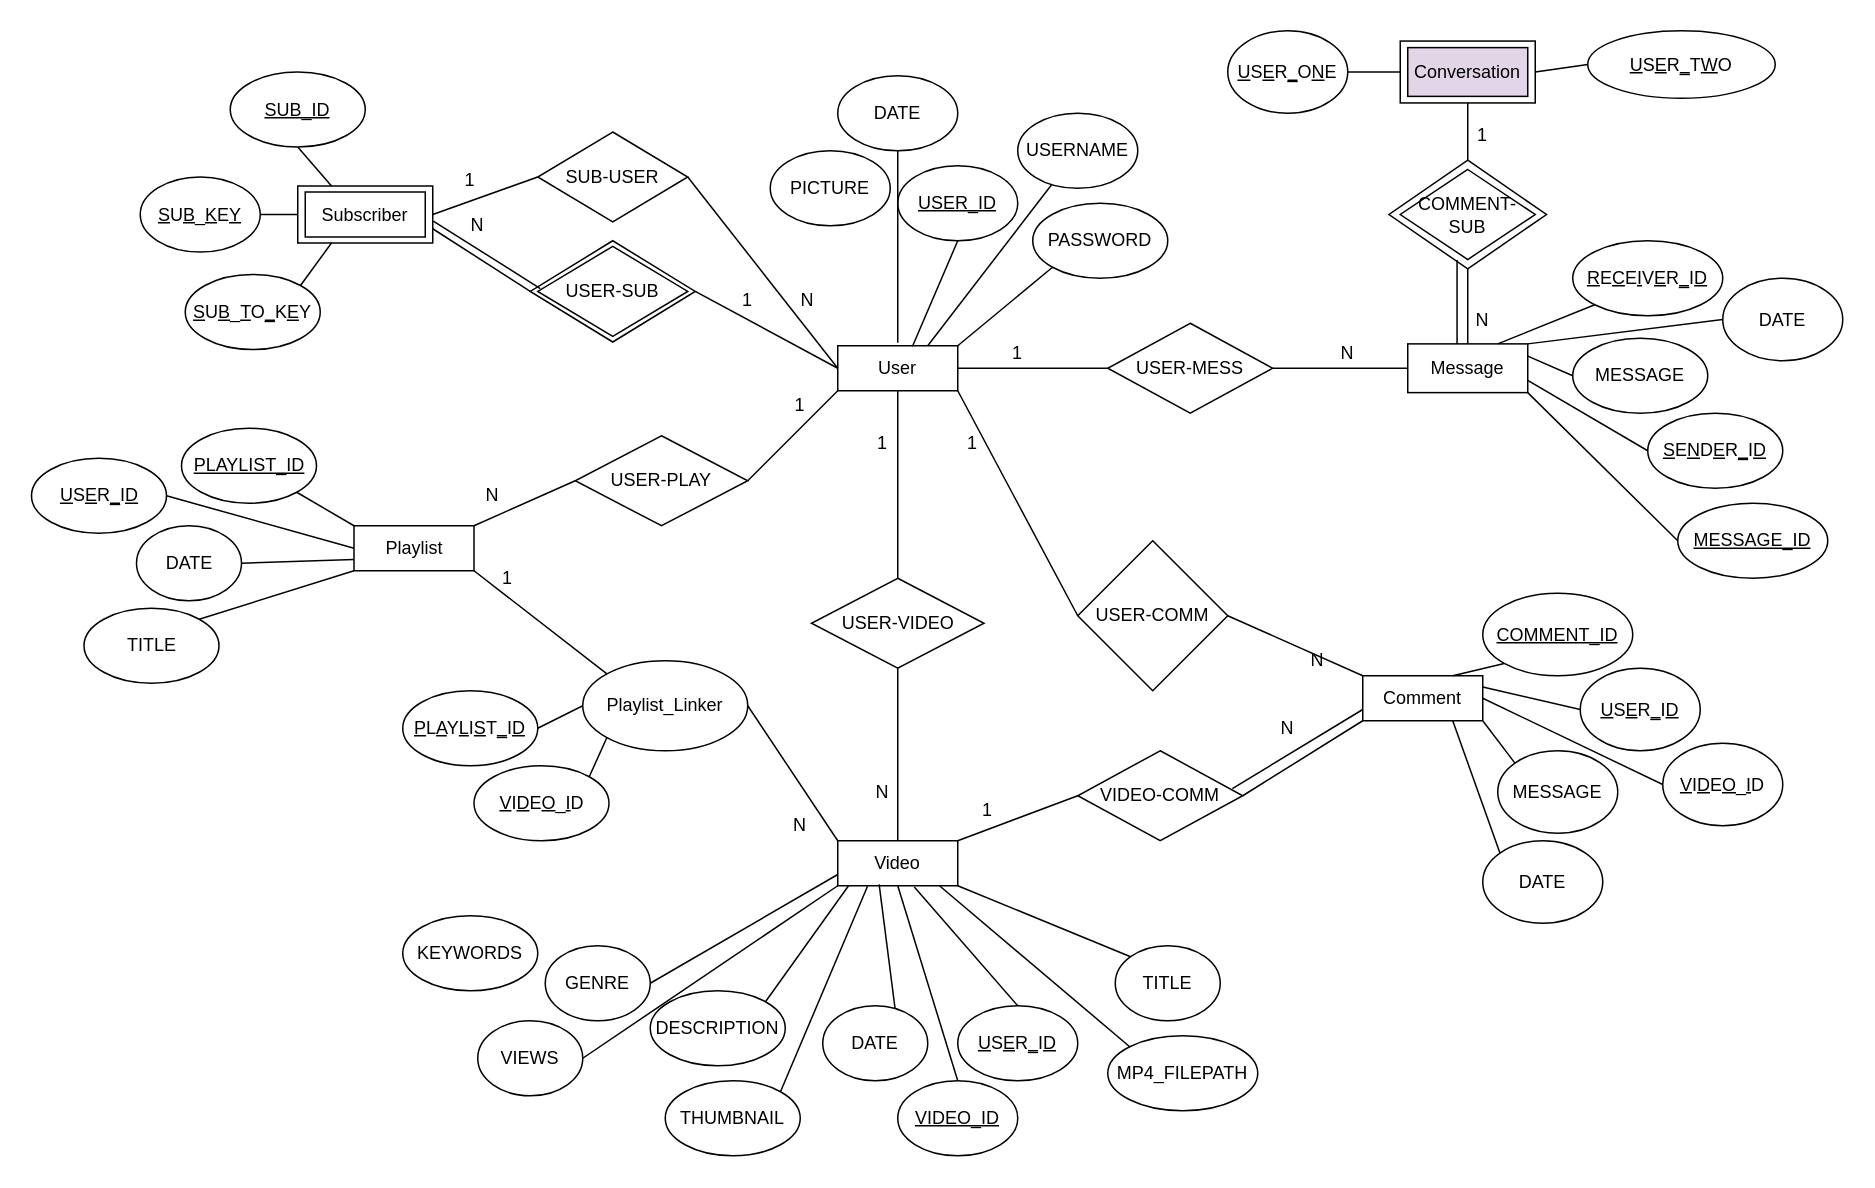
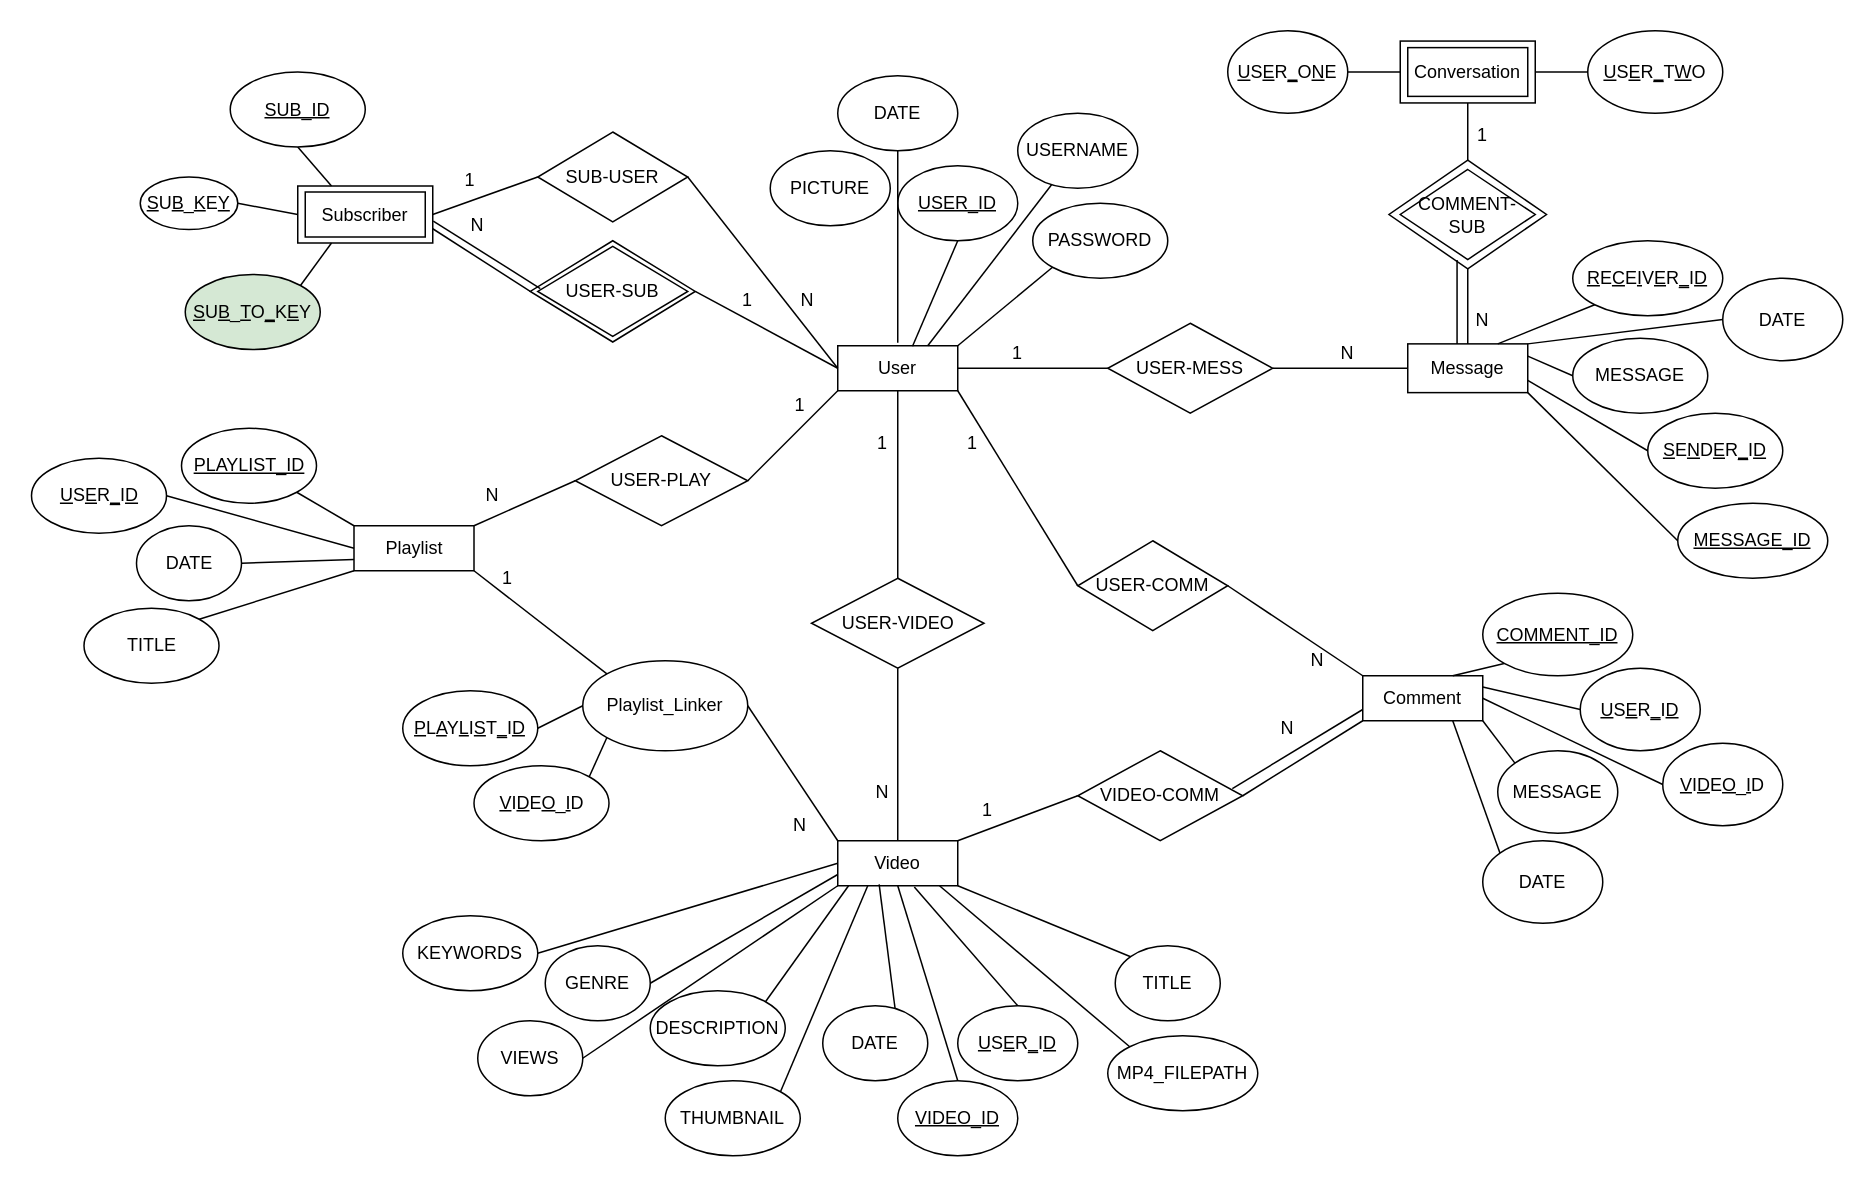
(1682, 65) -> (1655, 72)
(1468, 72) -> (1468, 72)
(200, 215) -> (189, 203)
(253, 312) -> (253, 312)
(1153, 616) -> (1153, 586)
none -> (687, 908)
